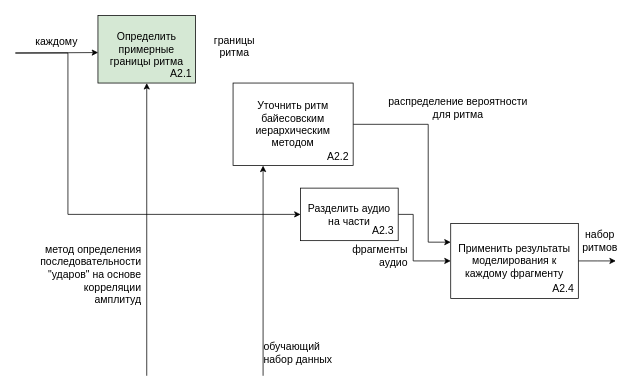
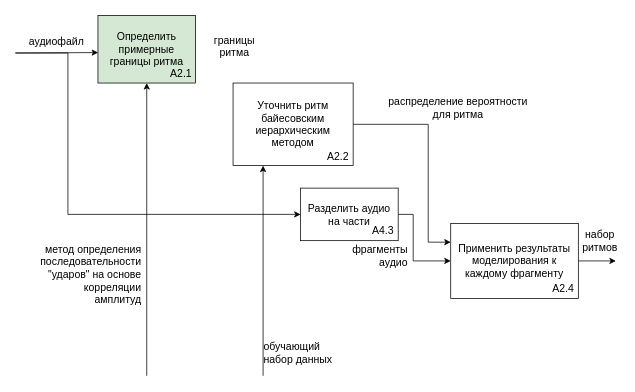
(57, 42) -> (57, 42)
(383, 231) -> (383, 231)
